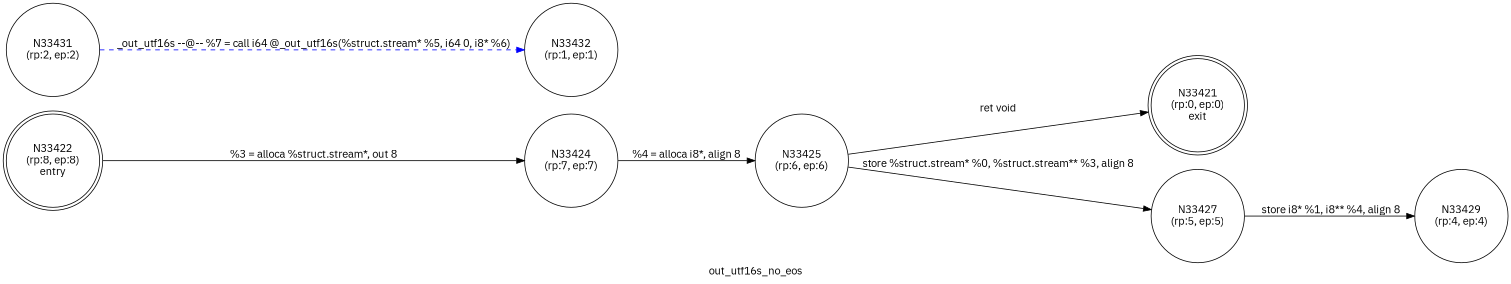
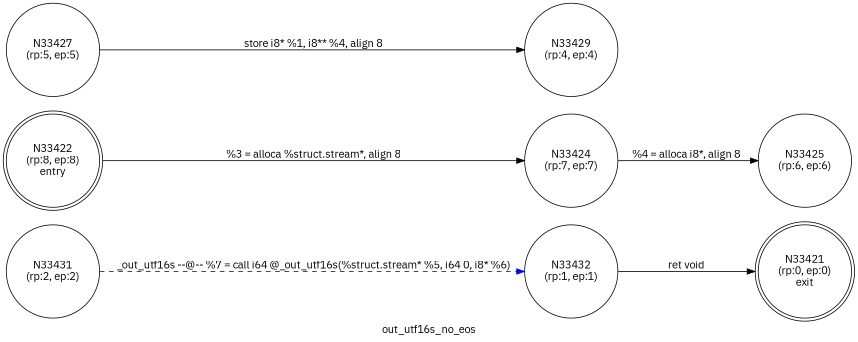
(994, 134) -> (683, 271)
(314, 155) -> (314, 155)
(996, 188) -> none
